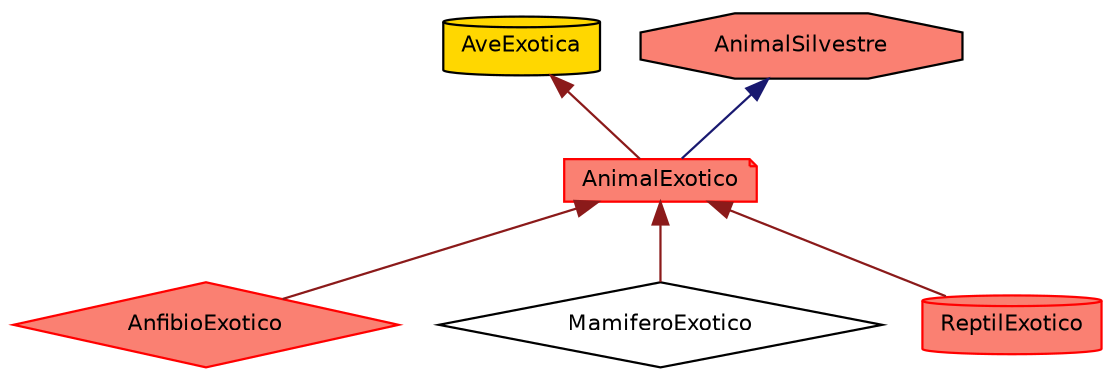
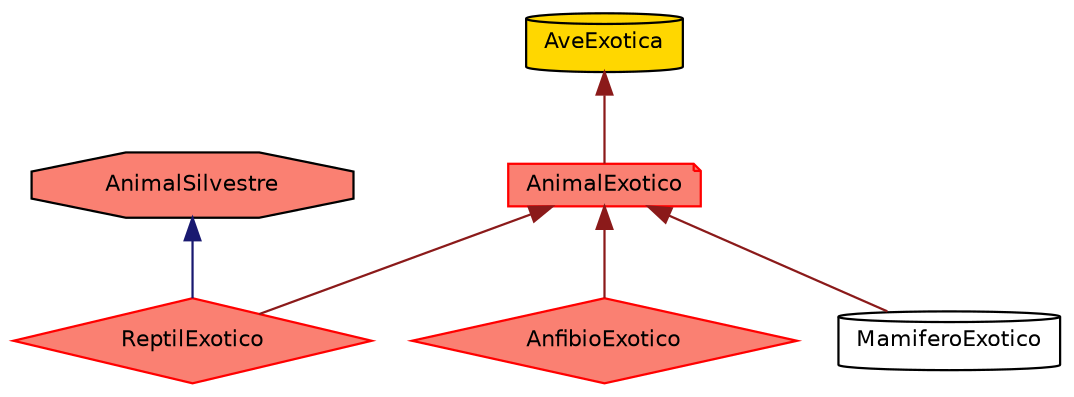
(717, 126) -> (193, 269)
(660, 325) -> (949, 341)
(1012, 325) -> (193, 341)
